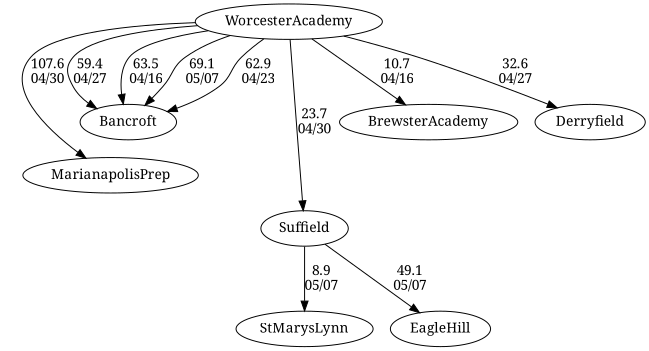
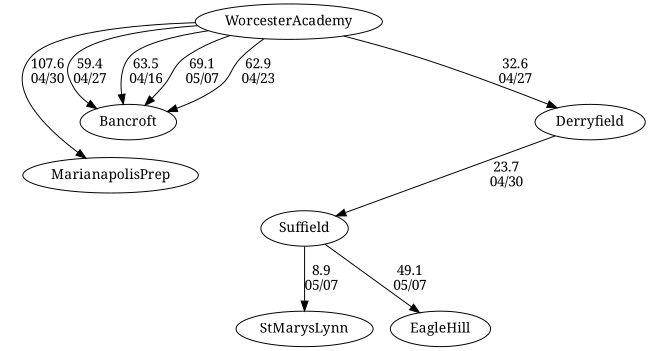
(296, 120) -> (450, 174)
(429, 122) -> none
